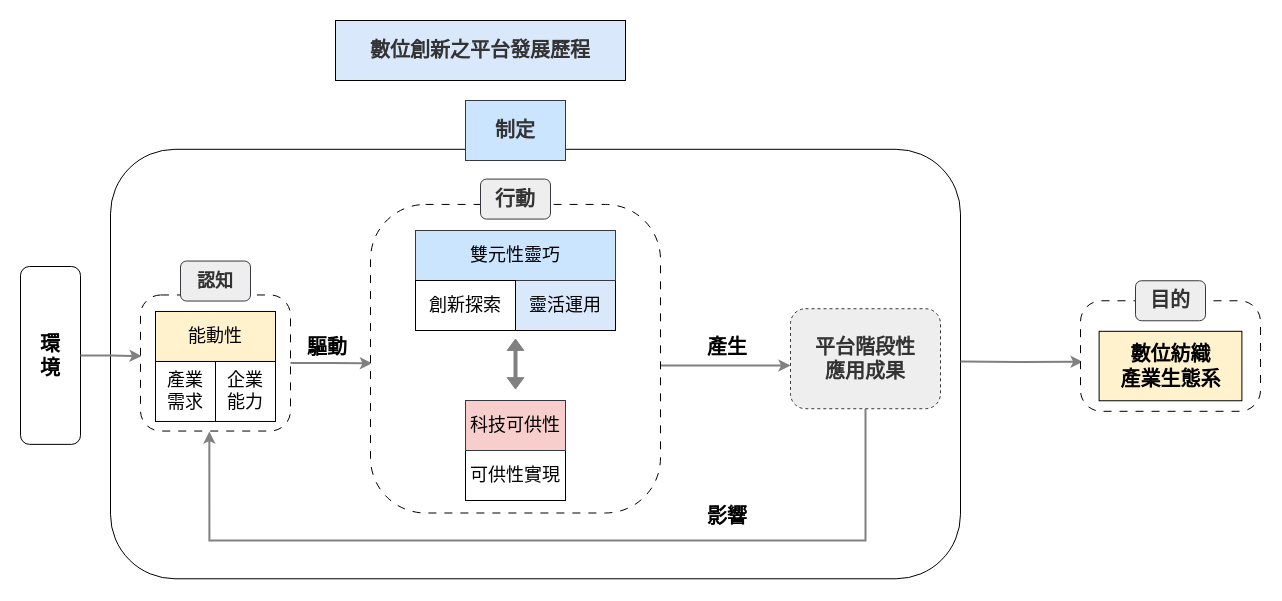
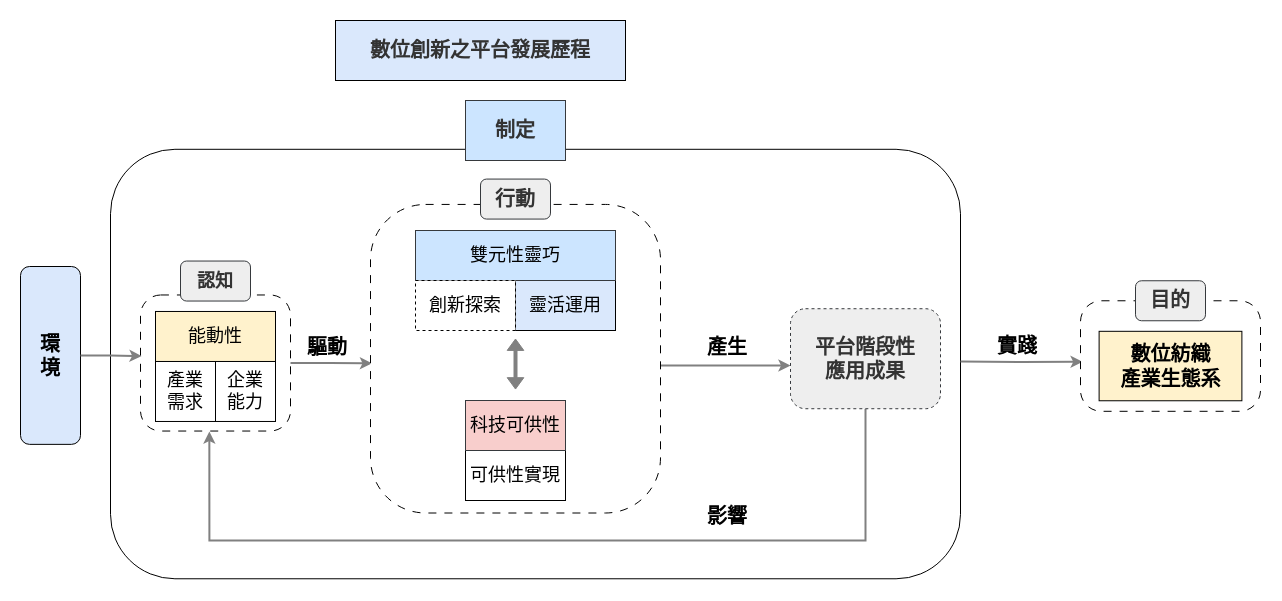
(466, 306) -> (466, 306)
none -> (1018, 346)
(51, 355) -> (51, 355)
